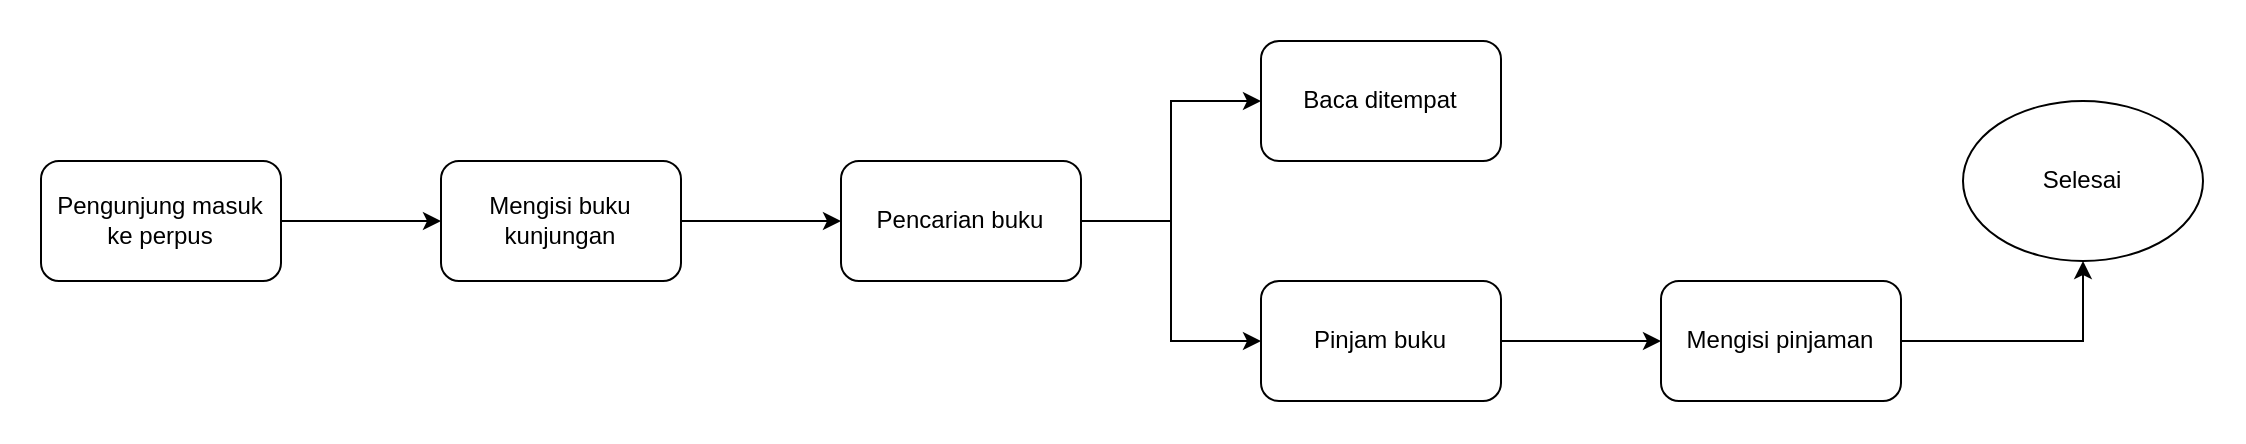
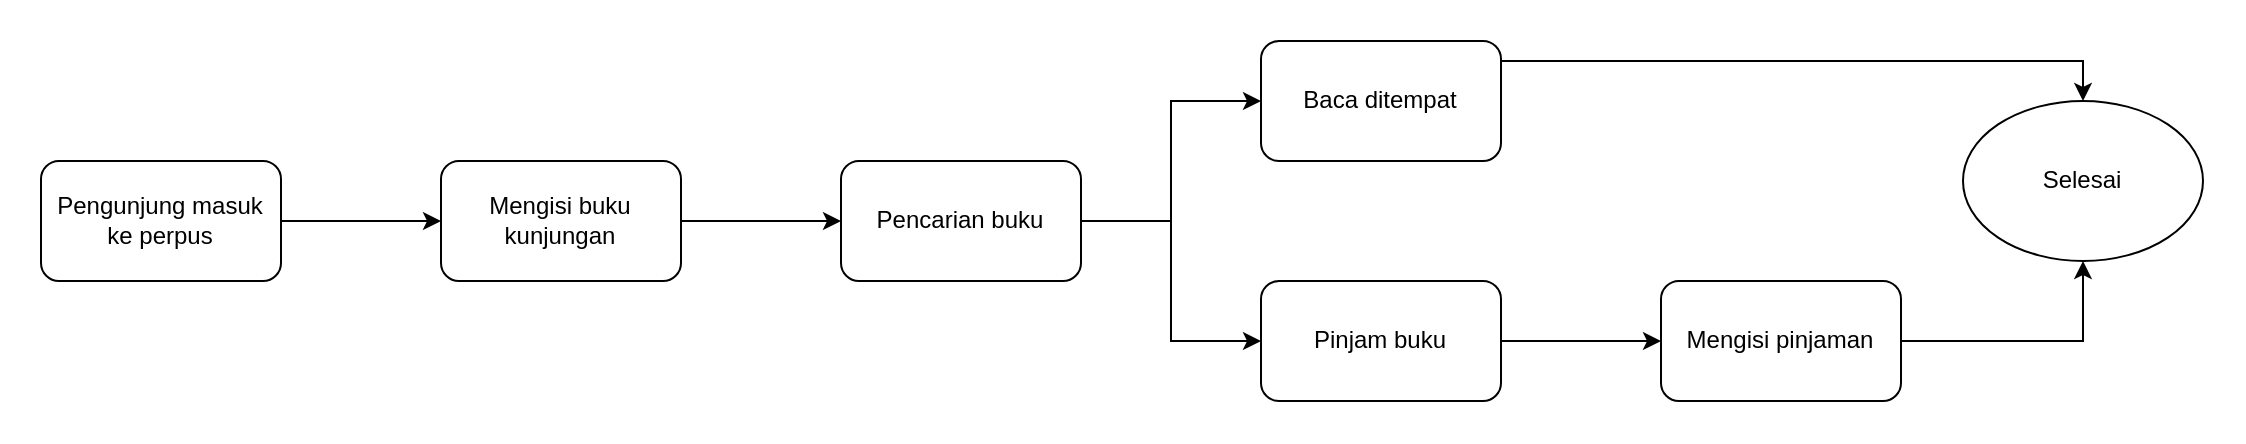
none -> (1805, 61)
